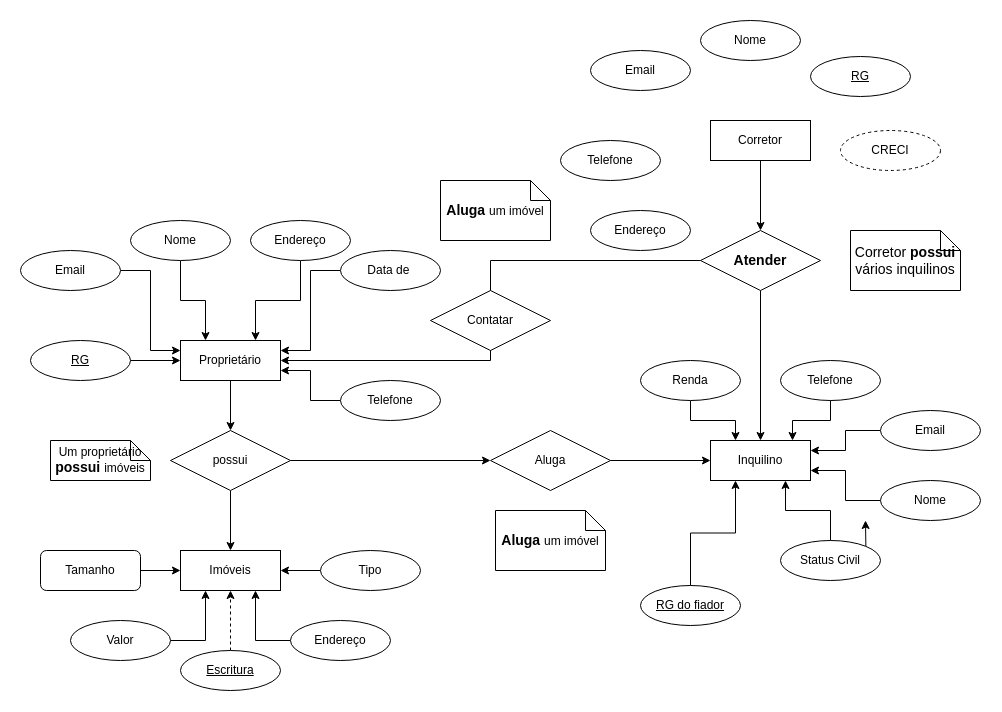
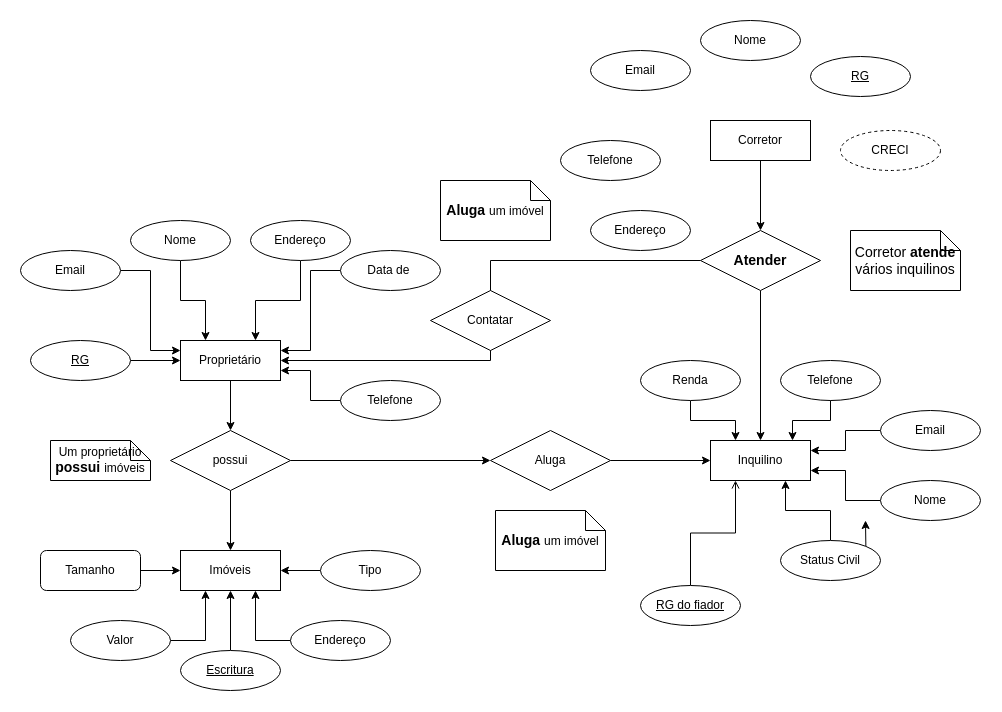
(906, 261) -> (906, 261)
(736, 489) -> (736, 487)
(231, 623) -> (231, 623)
